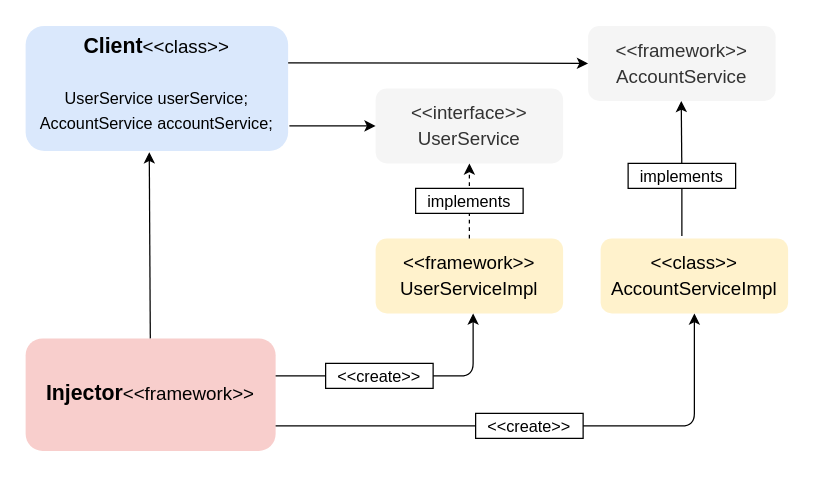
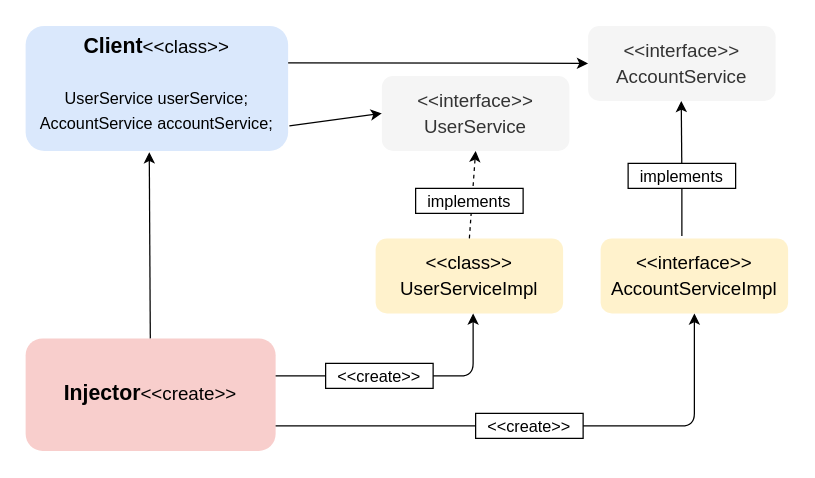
(682, 63) -> (682, 63)
(469, 126) -> (476, 113)
(469, 276) -> (469, 276)
(694, 276) -> (694, 276)
(151, 394) -> (151, 394)
